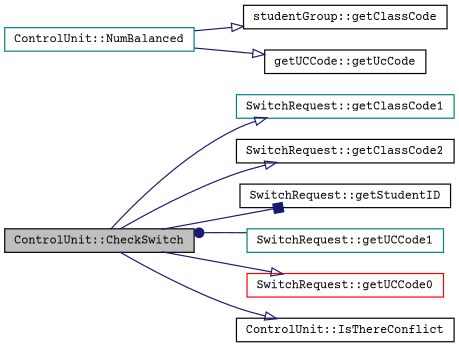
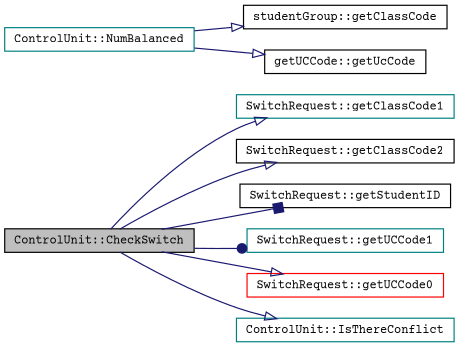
(225, 233) -> (216, 249)
(345, 330) -> (345, 330)
